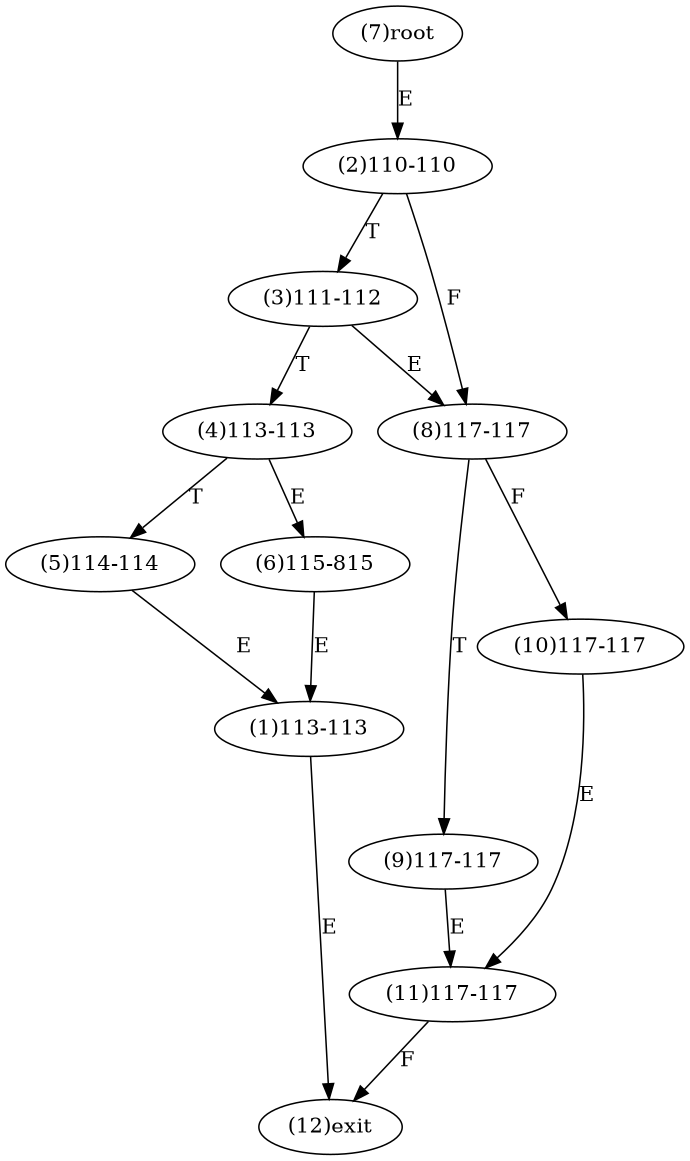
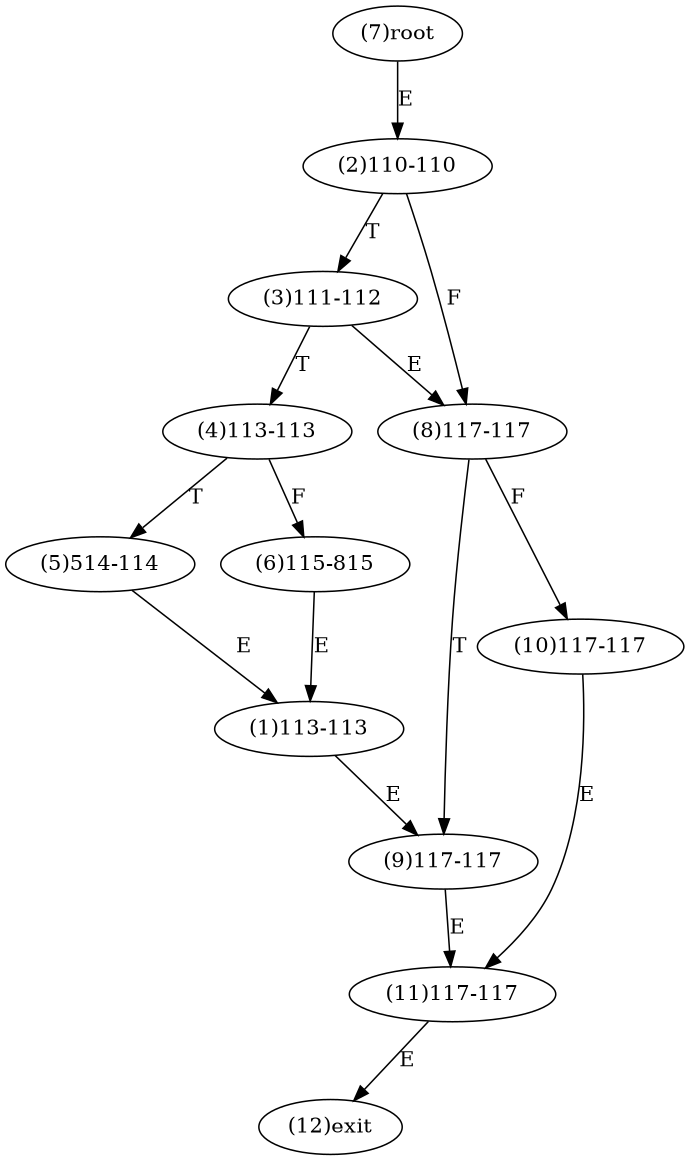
(299, 498) -> (299, 498)
(100, 564) -> (100, 564)
(319, 920) -> (371, 790)
(408, 1061) -> (408, 1061)
